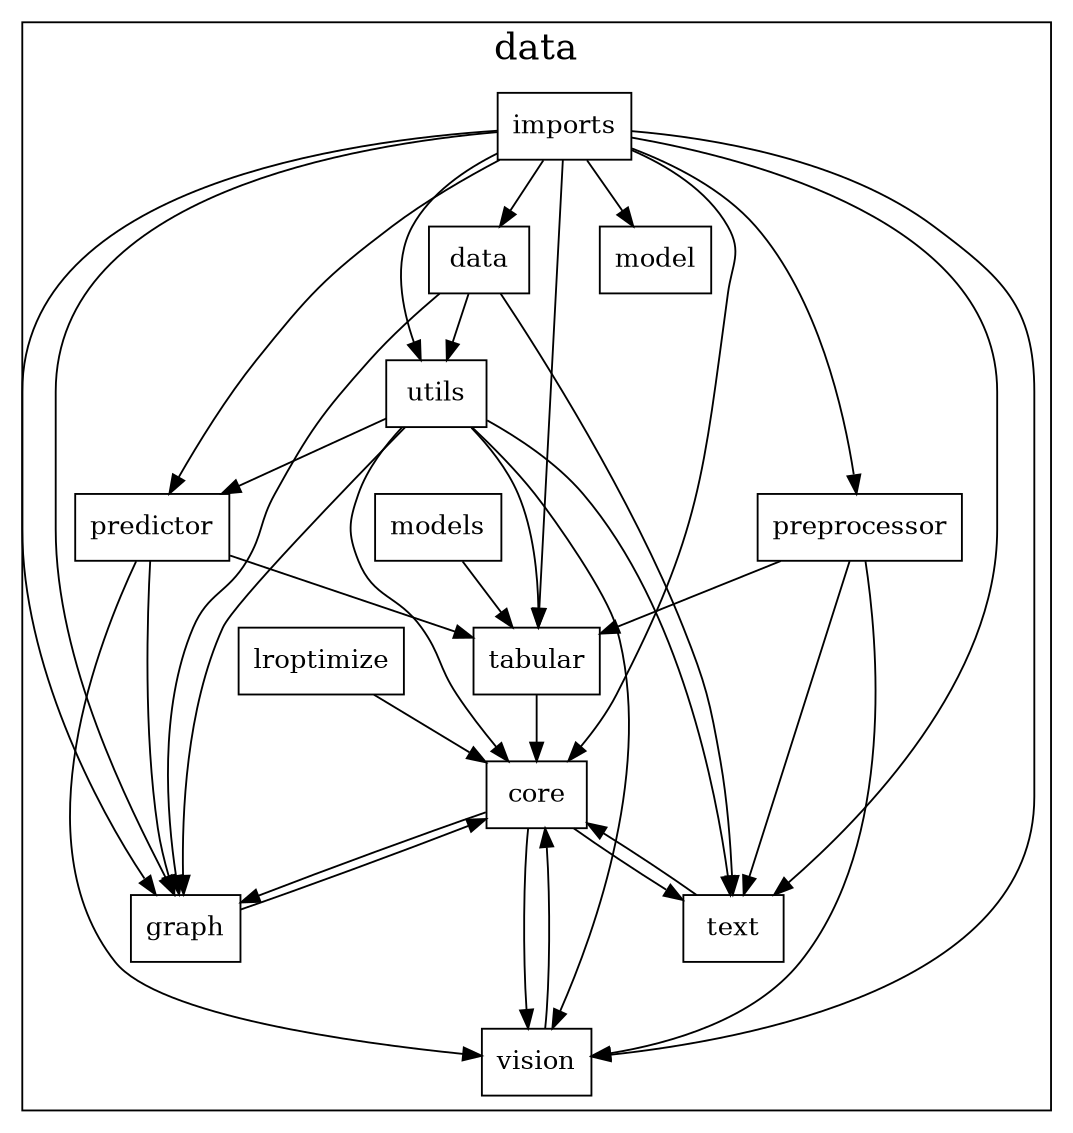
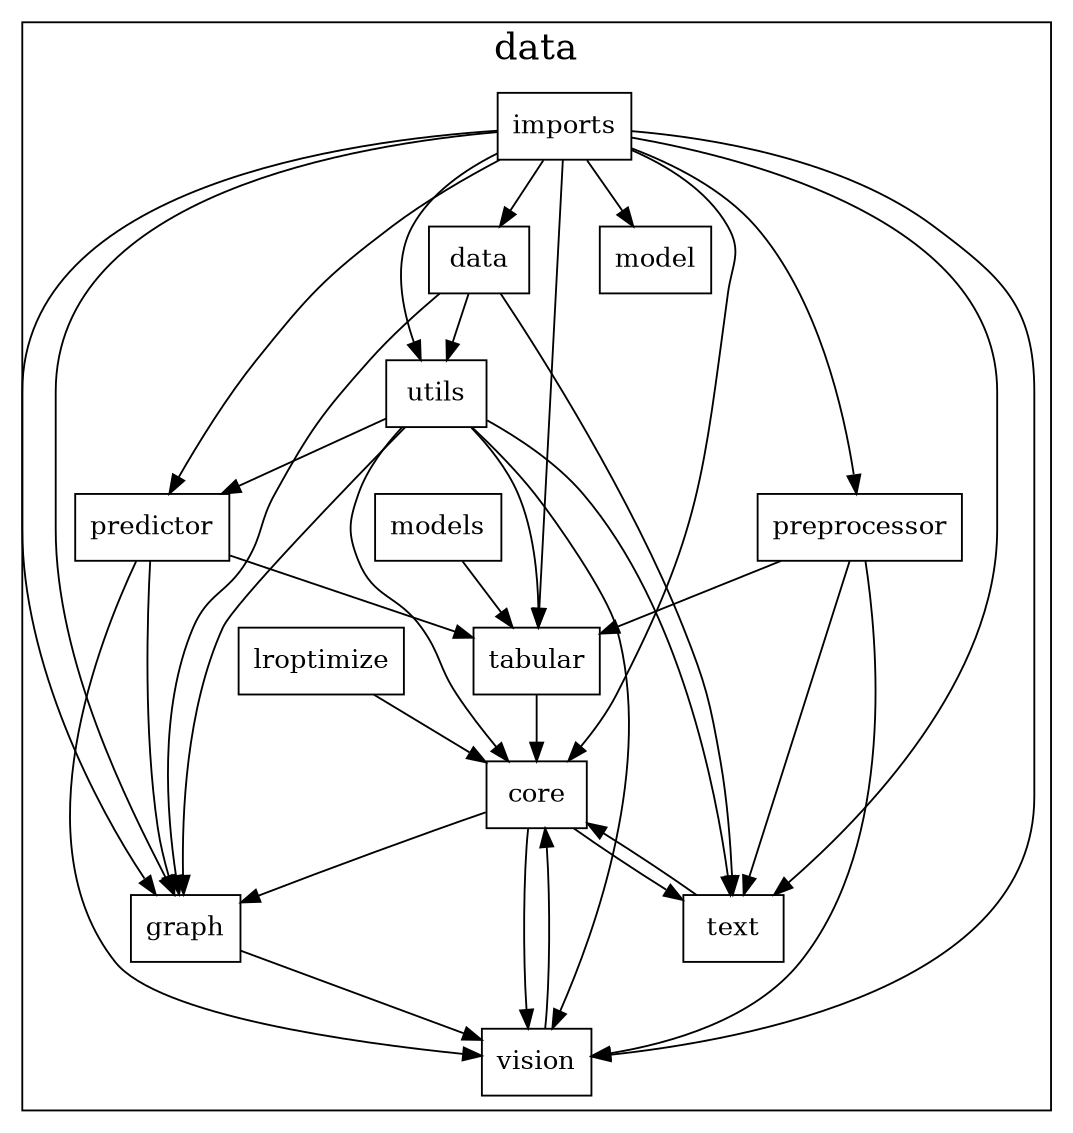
(355, 869) -> (352, 992)
